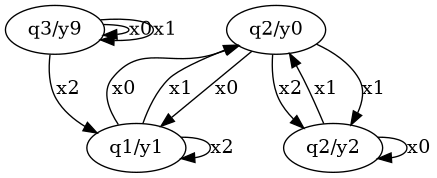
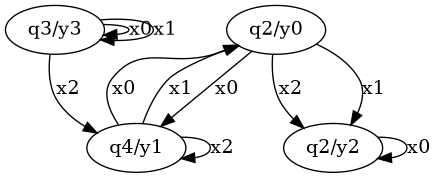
(55, 30) -> (55, 30)
(311, 94) -> none
(136, 148) -> (136, 148)
